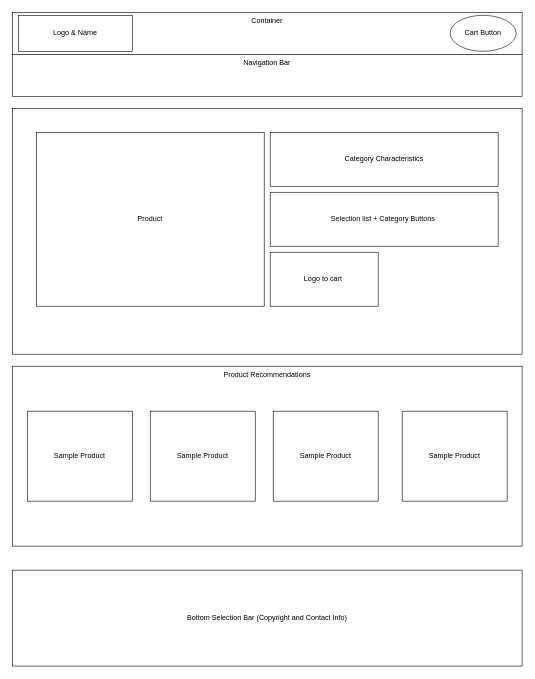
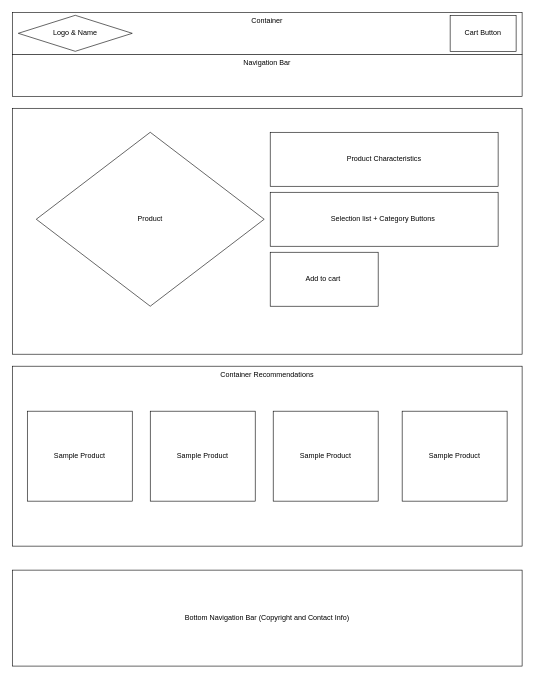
(75, 33) -> (75, 33)
(483, 33) -> (483, 33)
(384, 159) -> (384, 159)
(150, 219) -> (150, 219)
(324, 279) -> (324, 279)
(267, 375) -> (267, 375)
(267, 618) -> (267, 618)
